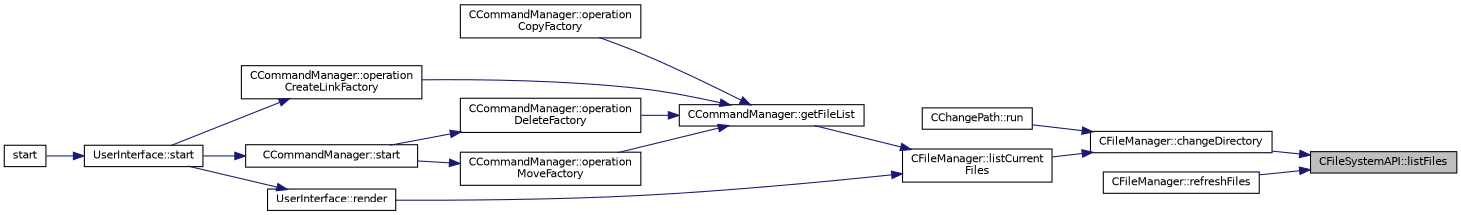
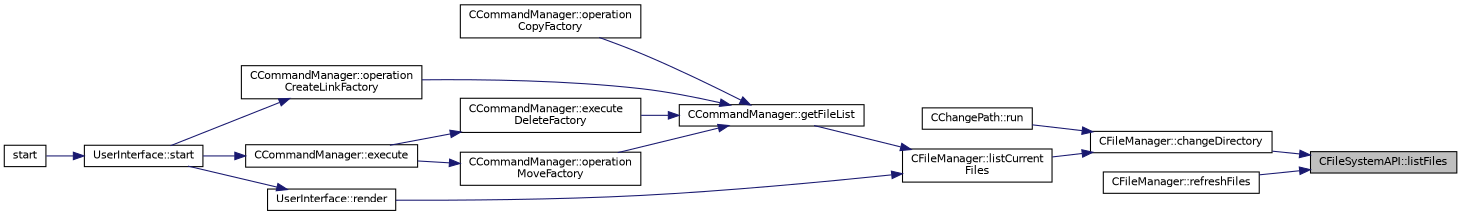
(551, 115) -> (551, 115)
(332, 156) -> (332, 156)
